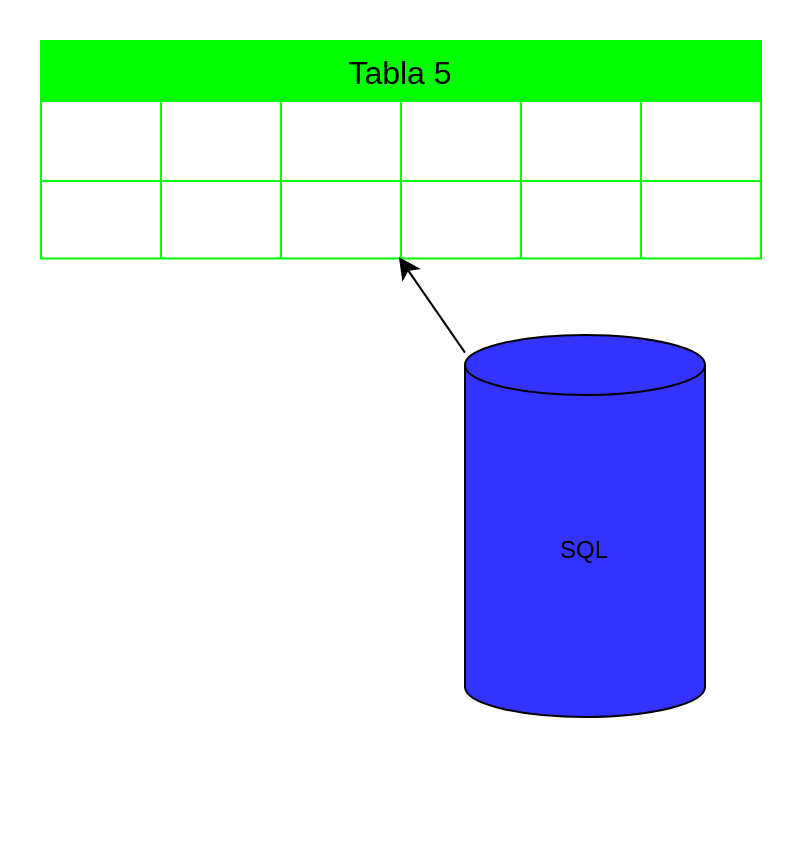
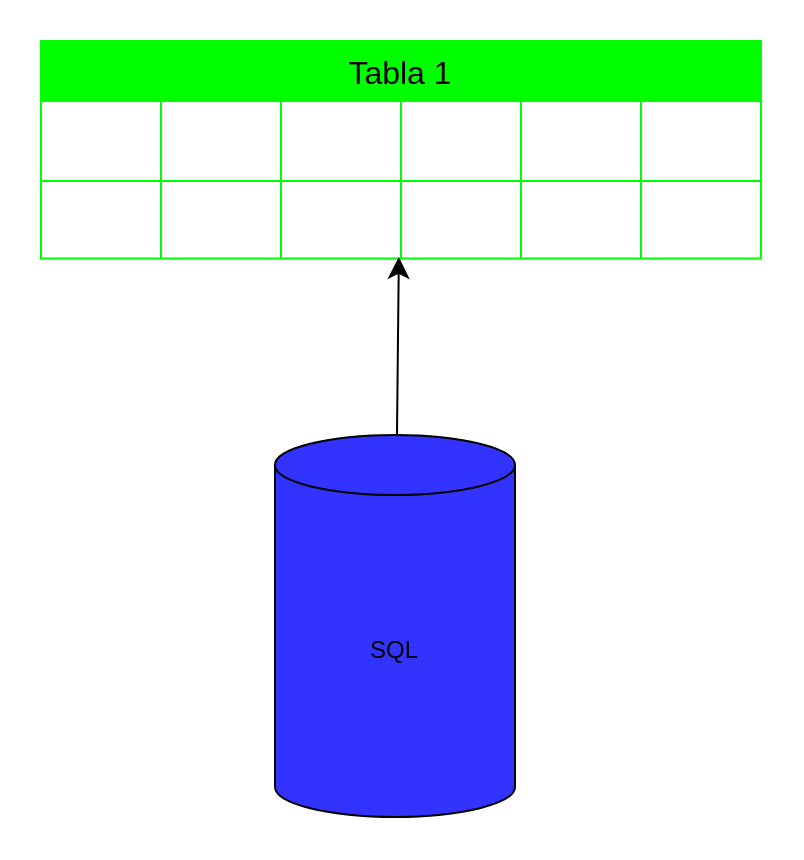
(400, 73) -> (400, 73)
(585, 526) -> (395, 626)
